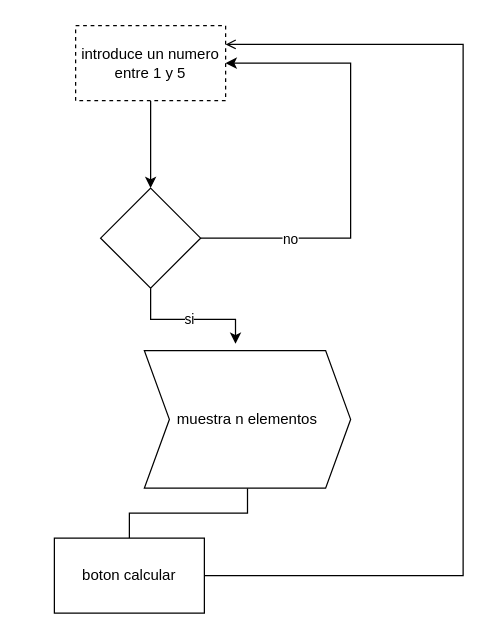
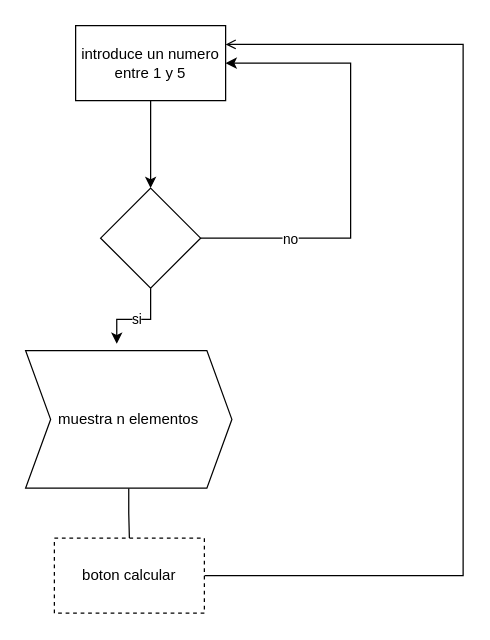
(151, 63) -> (151, 63)
(248, 419) -> (129, 419)
(129, 576) -> (129, 576)
